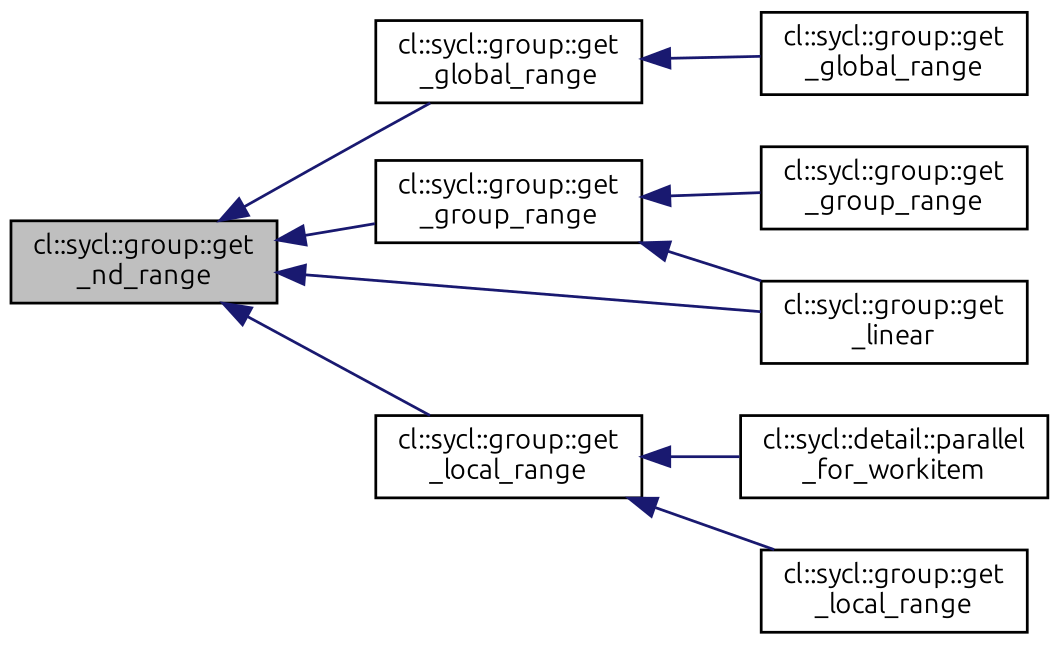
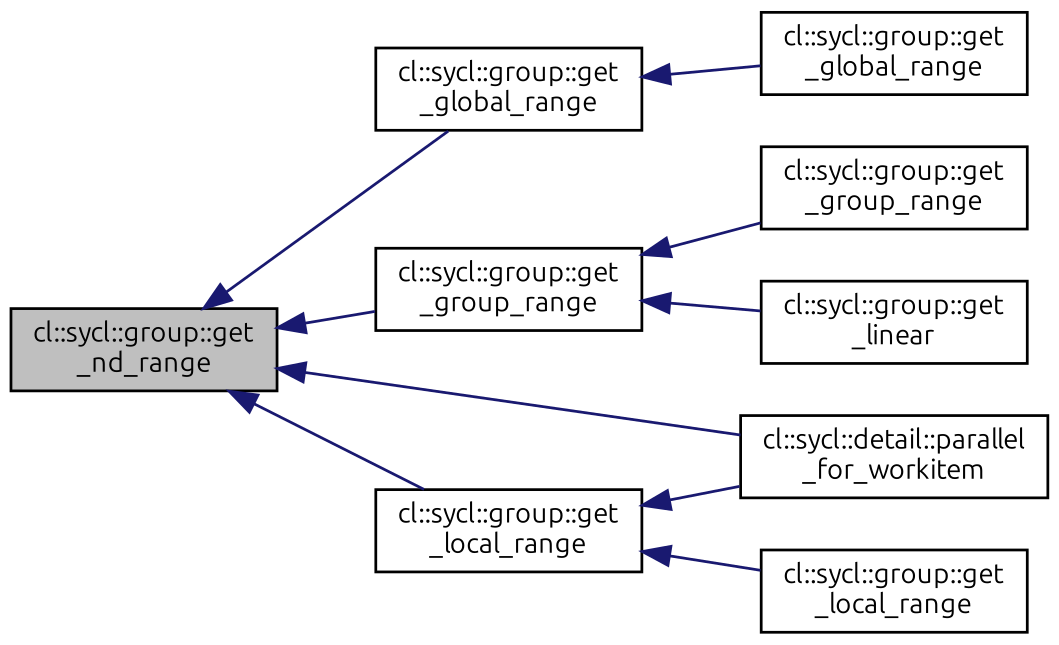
(533, 293) -> (523, 404)
